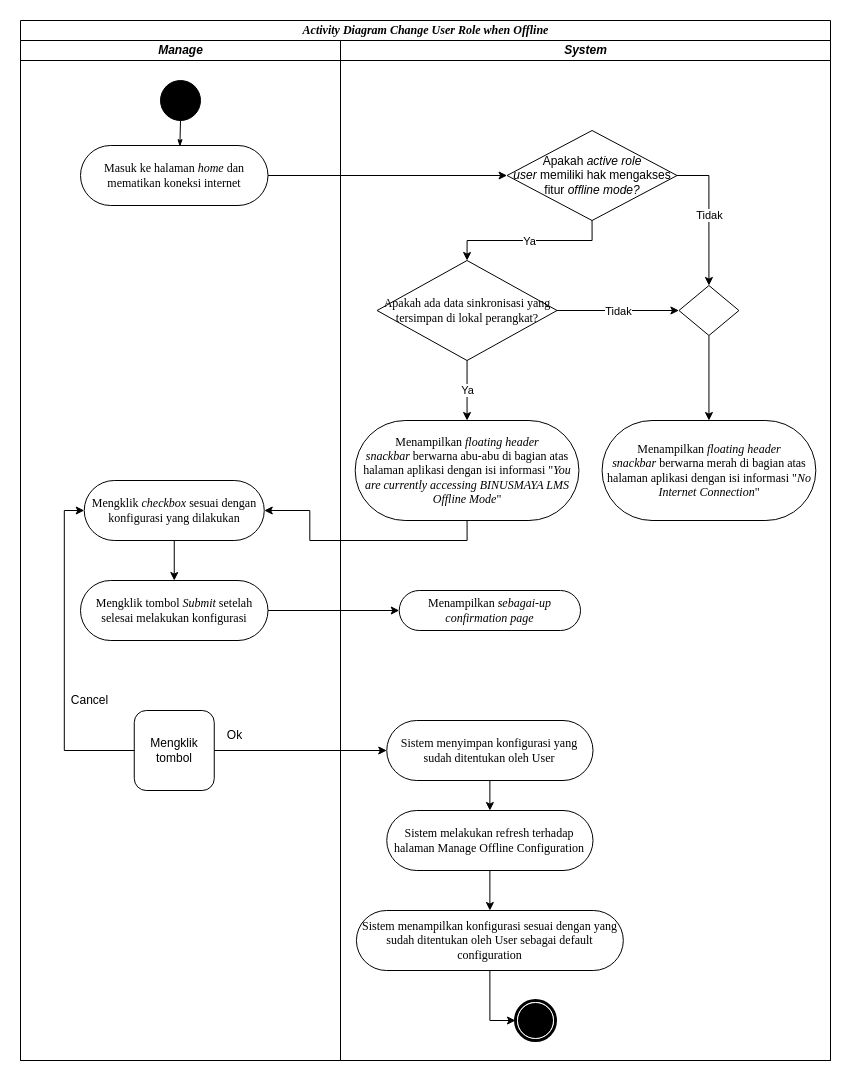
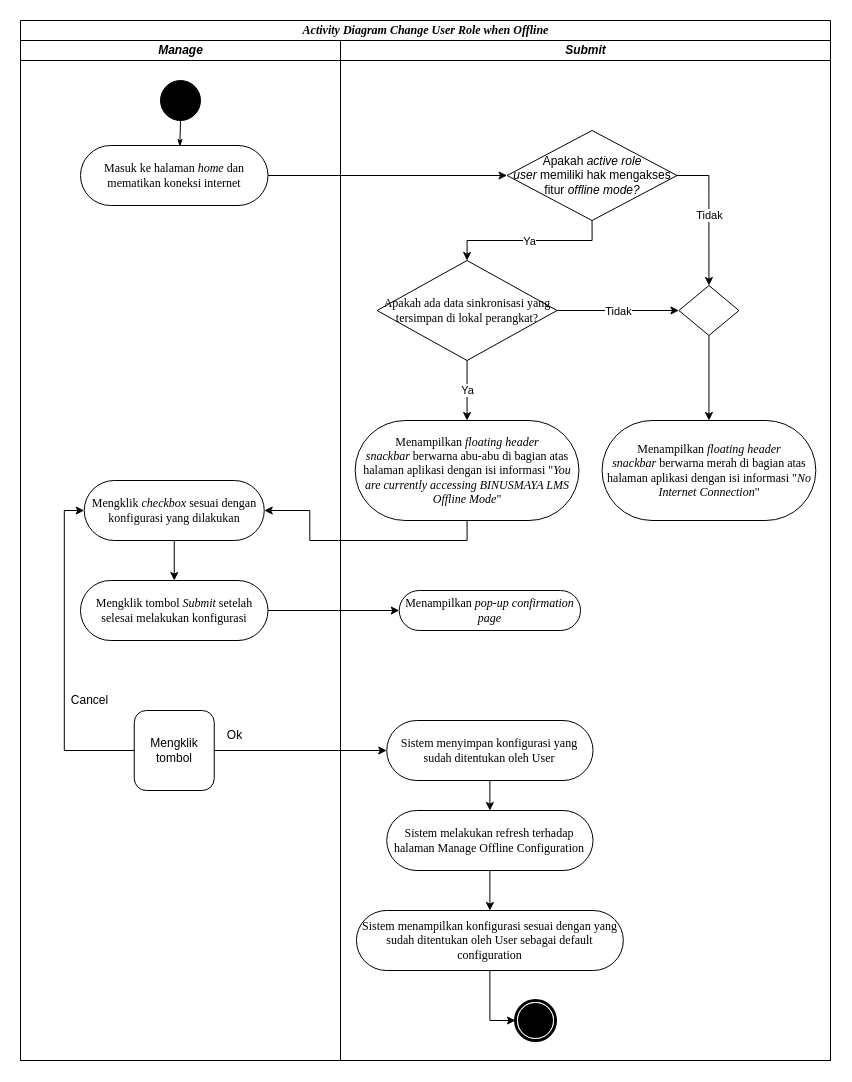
(586, 51) -> (586, 51)
(490, 611) -> (490, 611)
